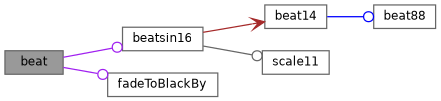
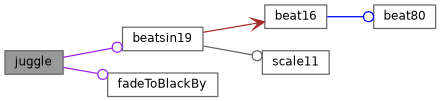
(296, 17) -> (296, 17)
(405, 17) -> (405, 17)
(163, 39) -> (163, 39)
(34, 62) -> (34, 62)
